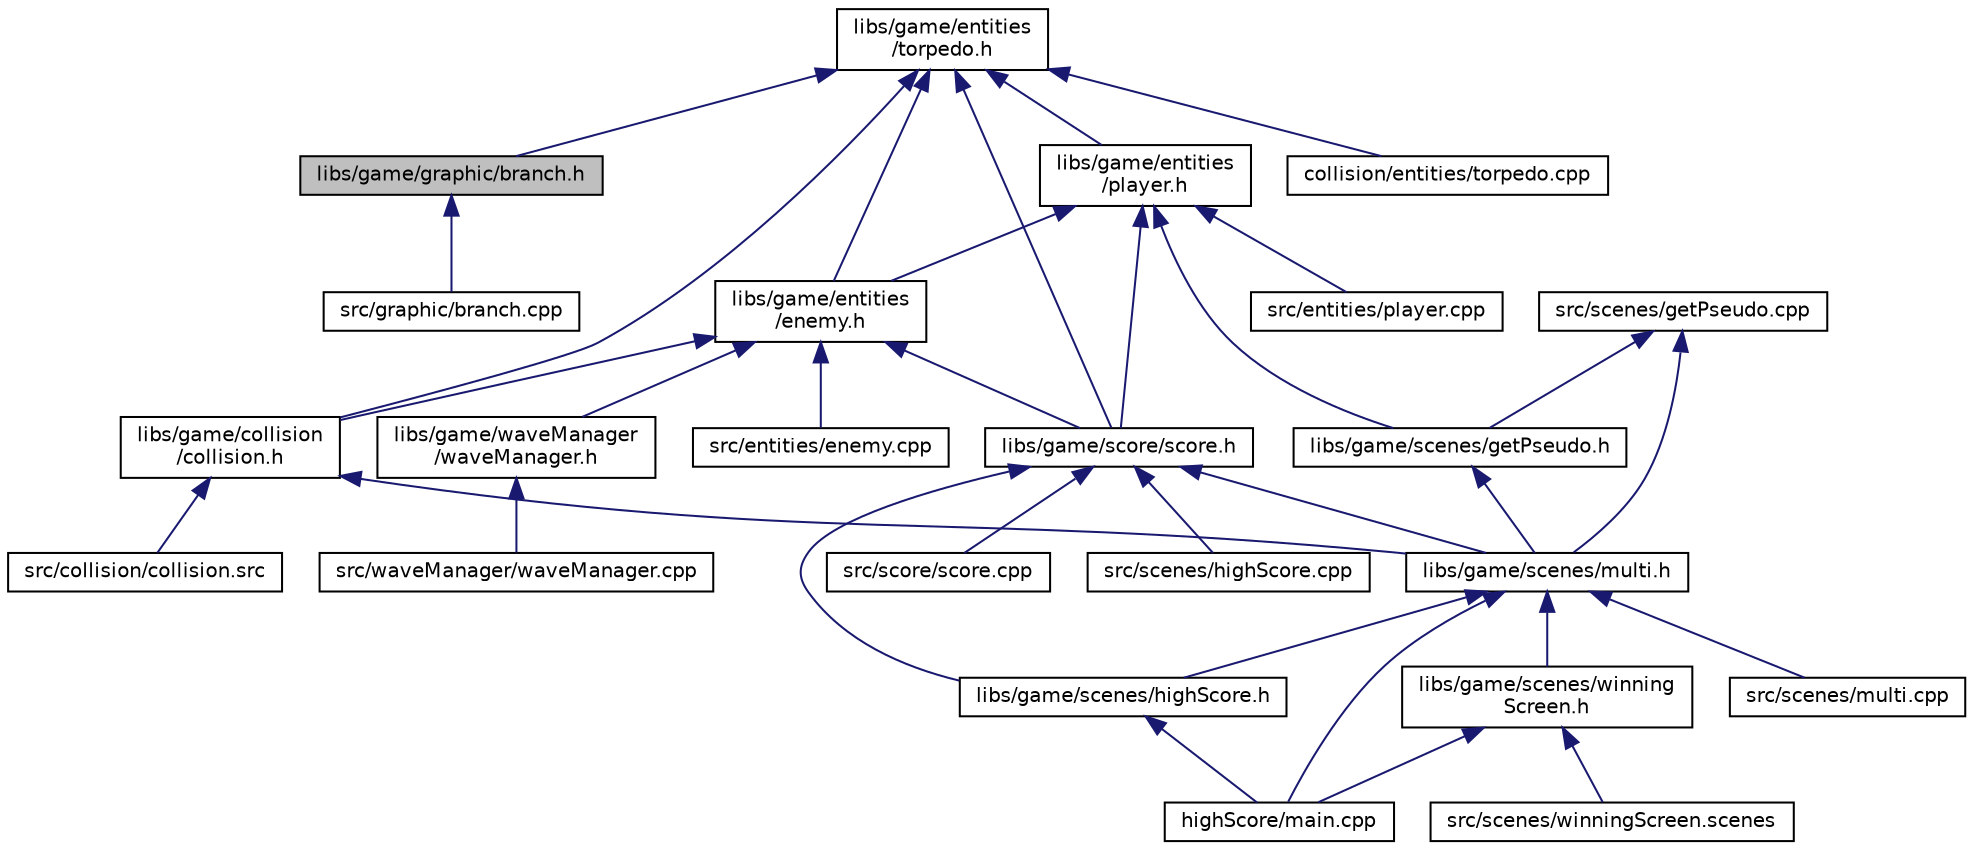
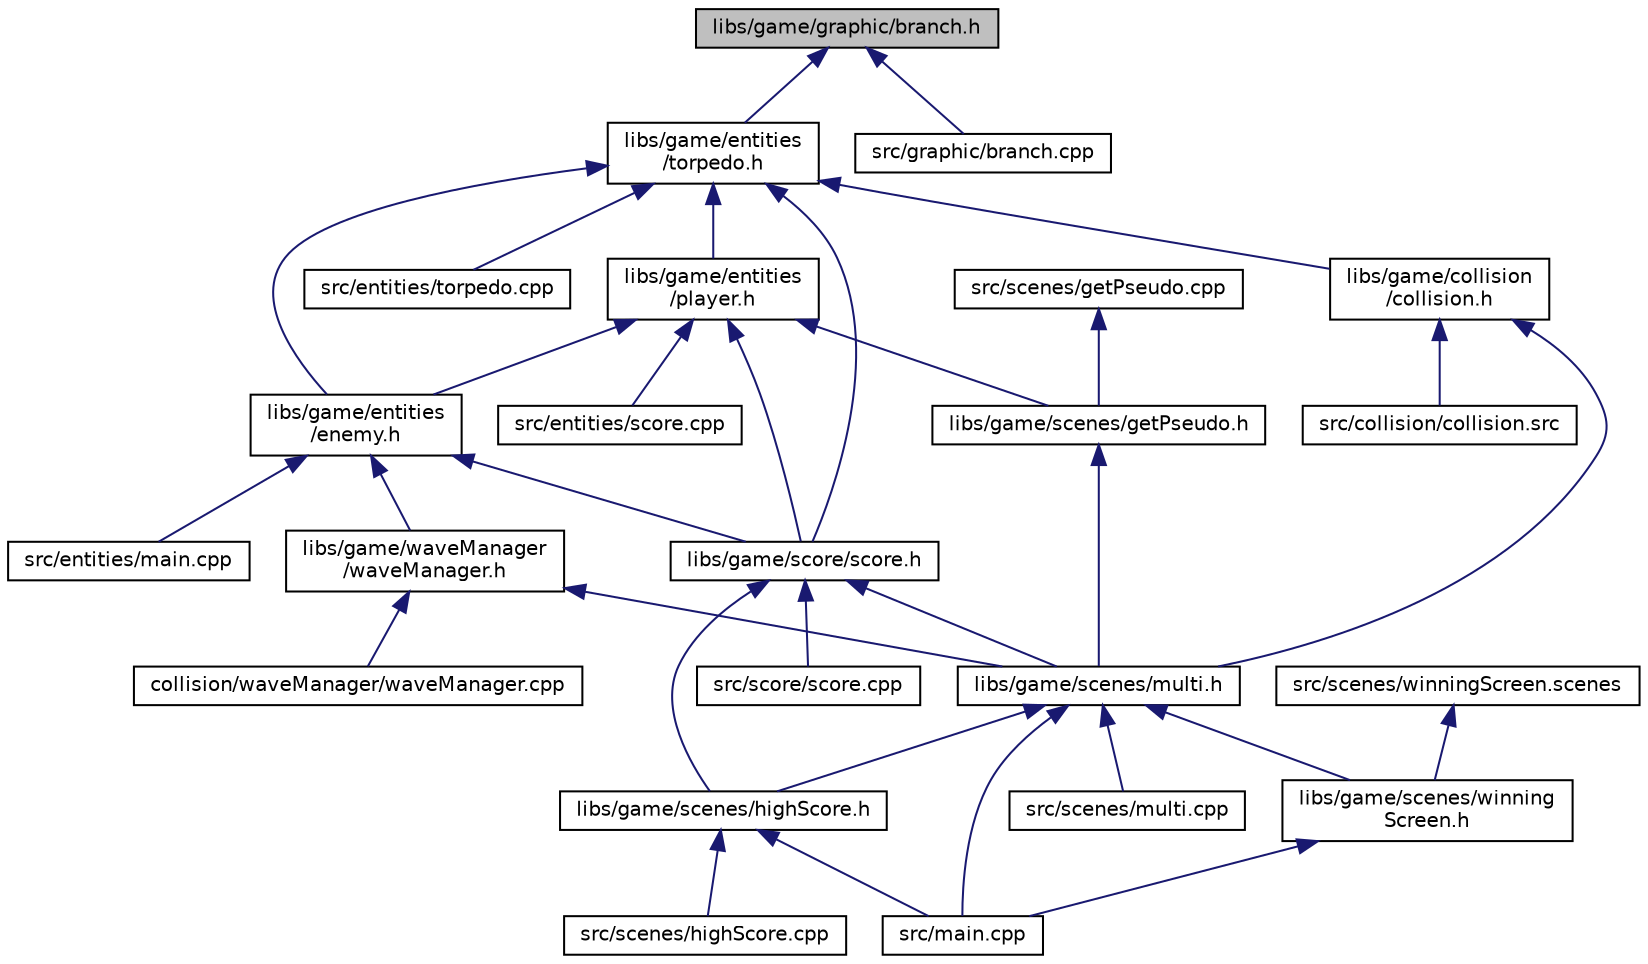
(666, 116) -> (779, 92)
(1448, 176) -> (437, 289)
(1377, 311) -> (620, 425)
(544, 375) -> none
(821, 447) -> (129, 561)
(1651, 466) -> (794, 629)
(1181, 517) -> (713, 883)
(516, 572) -> (358, 686)
(1588, 774) -> (1442, 753)
(1279, 822) -> (963, 935)
